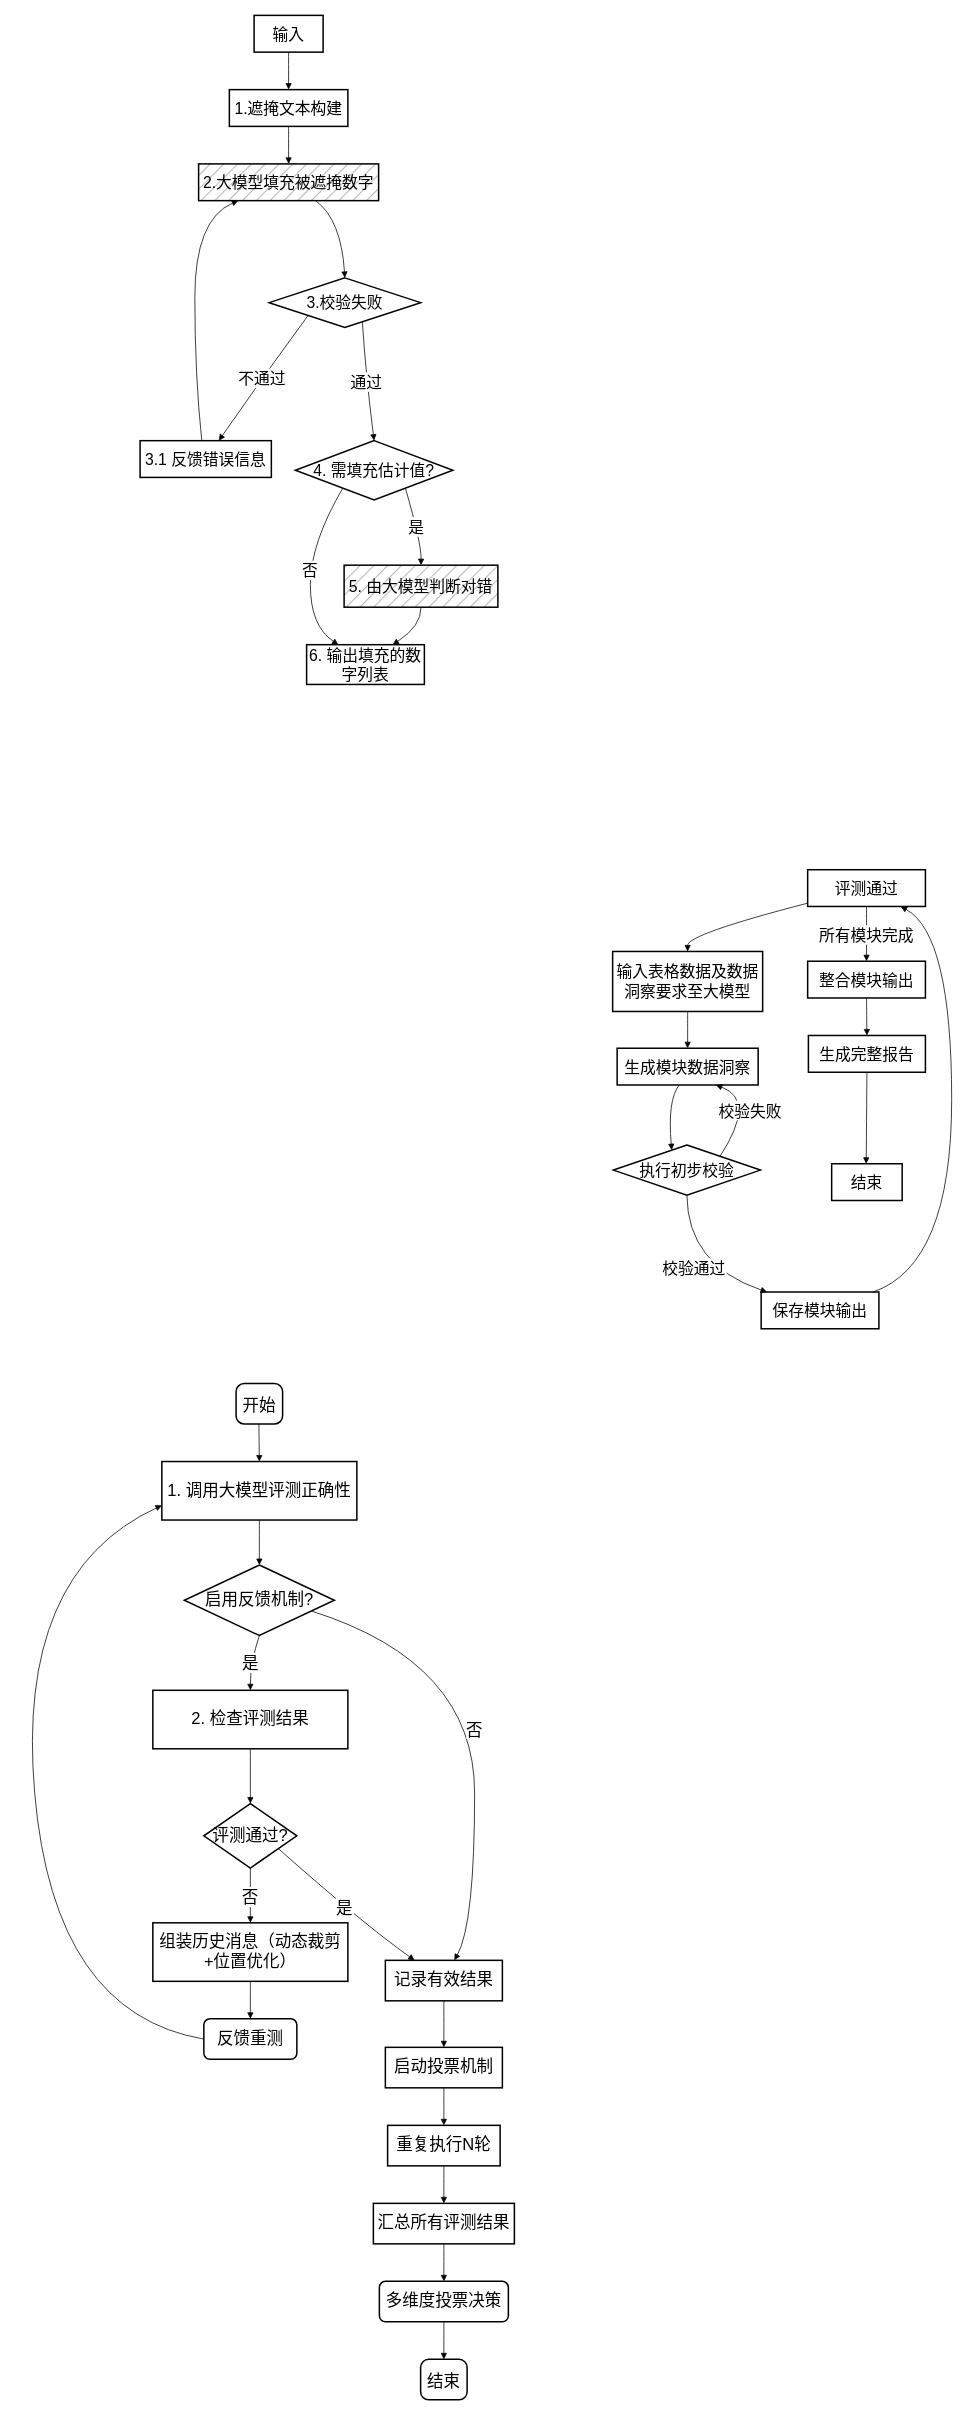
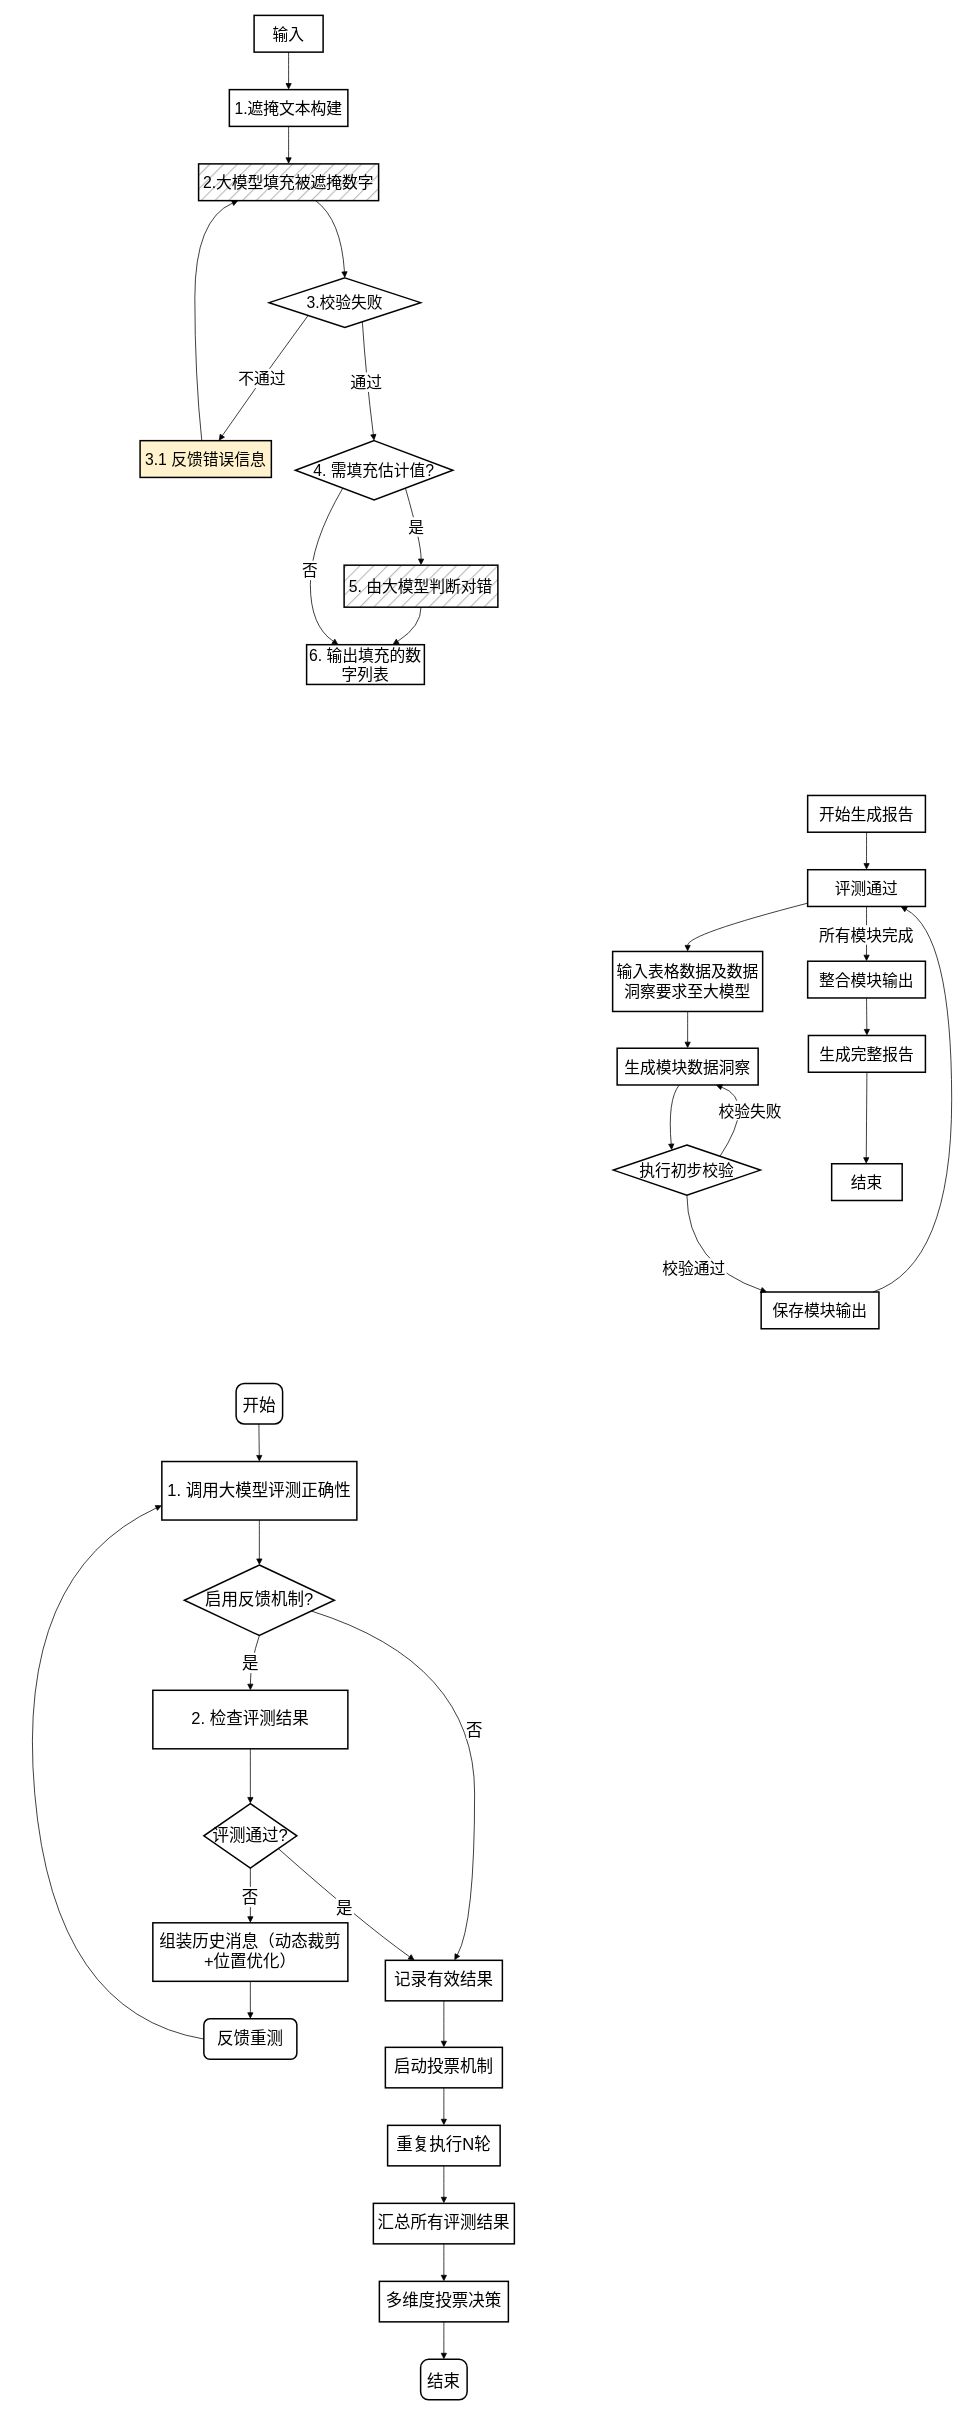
(206, 459) -> (206, 459)
none -> (866, 814)
none -> (866, 848)
(444, 2301) -> (444, 2301)
